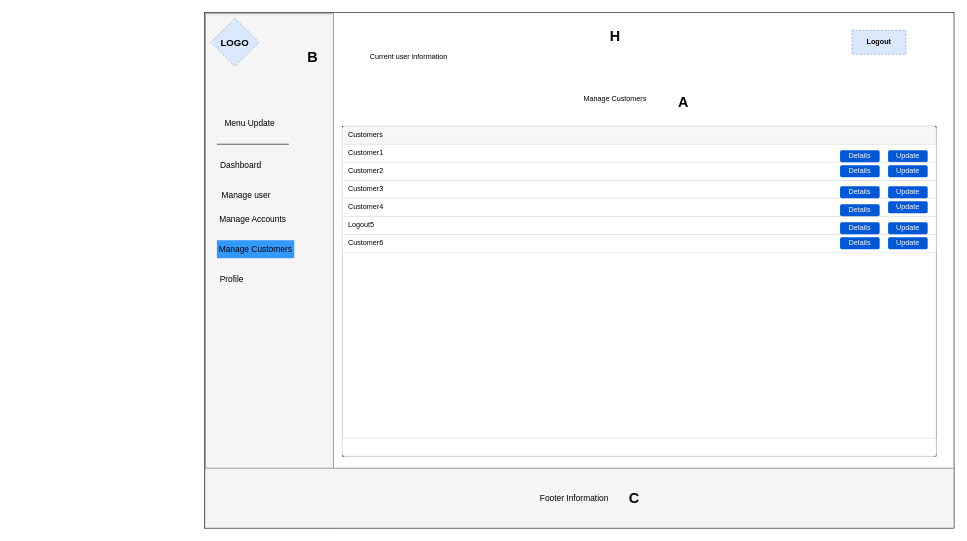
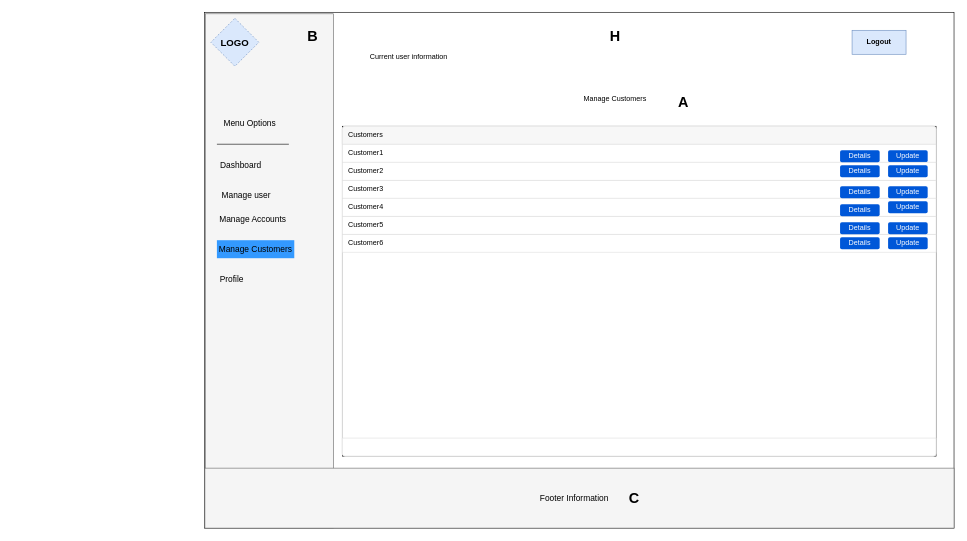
(879, 42) -> (879, 42)
(313, 57) -> (313, 36)
(250, 123) -> (250, 123)
(362, 225) -> (366, 225)
